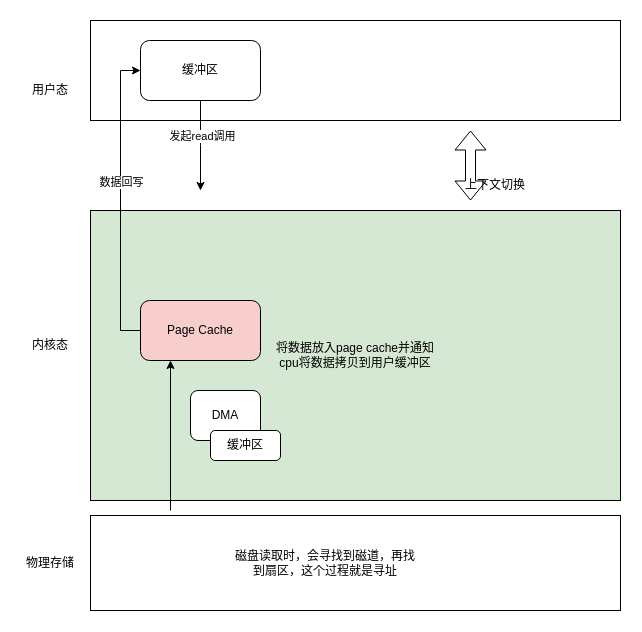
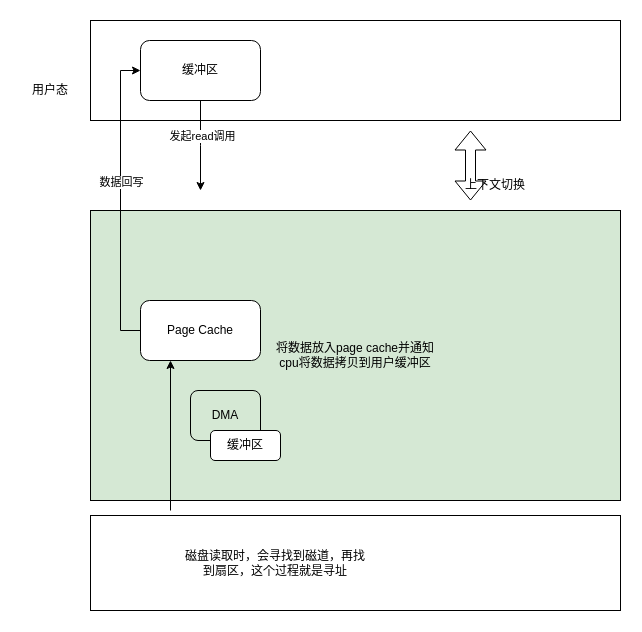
(201, 331) -> (201, 331)
(51, 346) -> none
(226, 416) -> (226, 416)
(51, 563) -> none
(326, 563) -> (276, 563)
